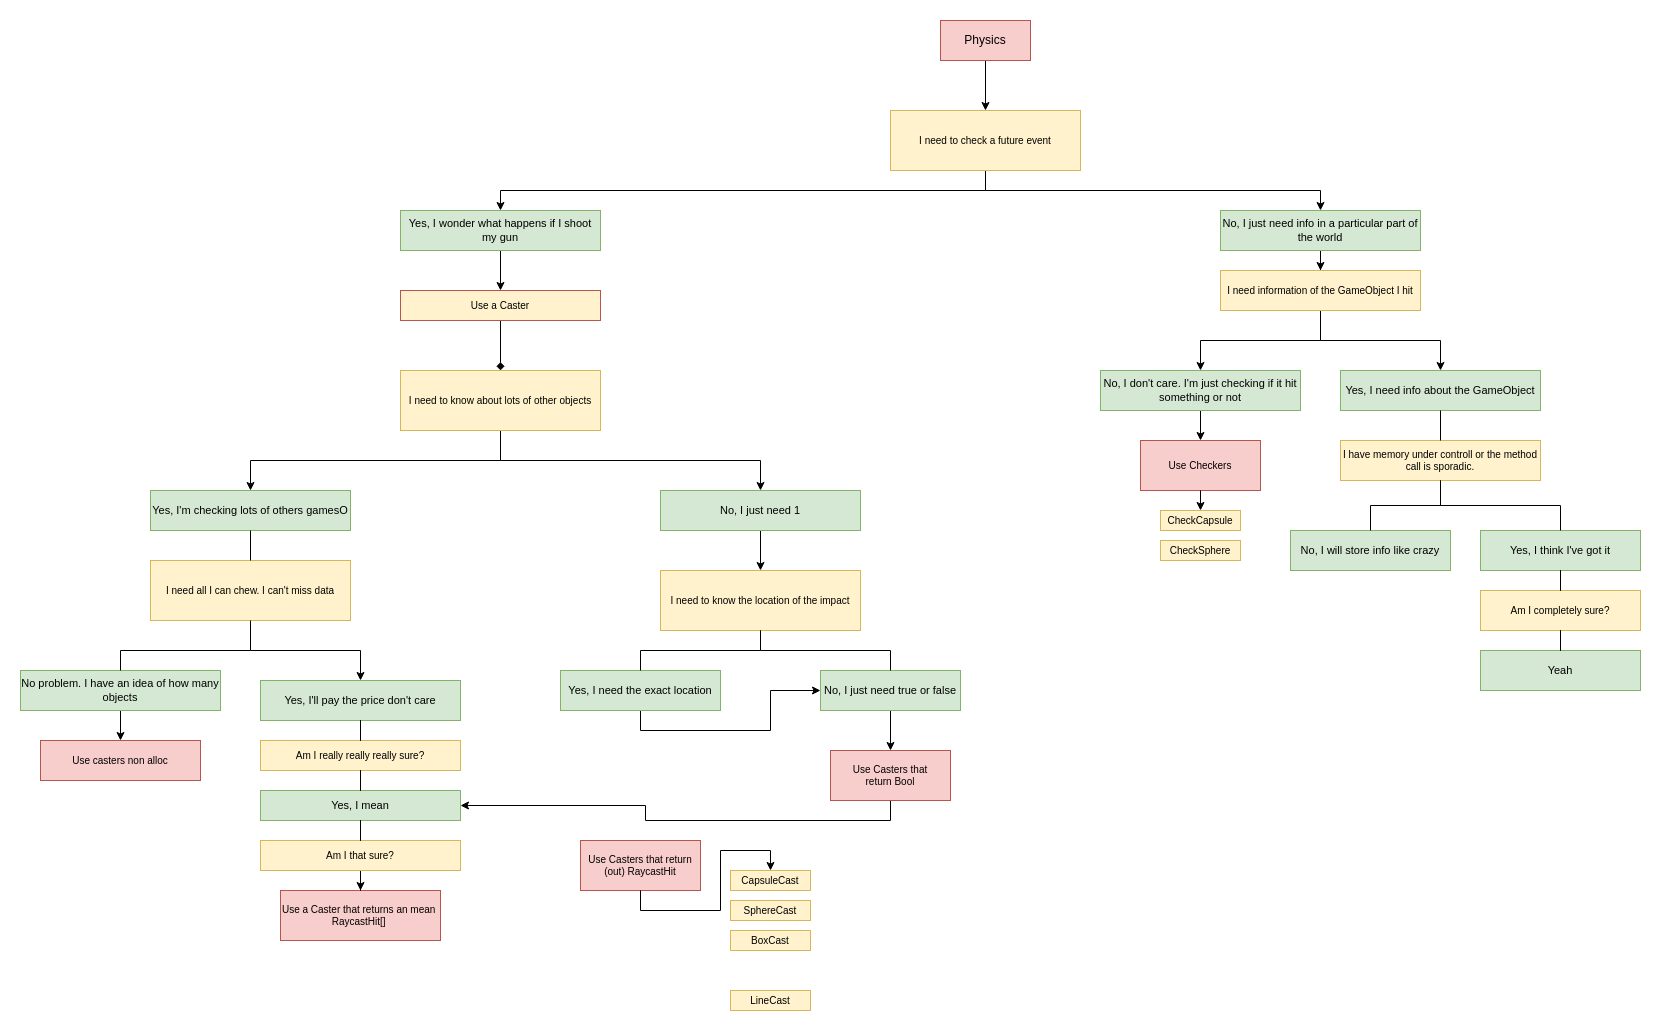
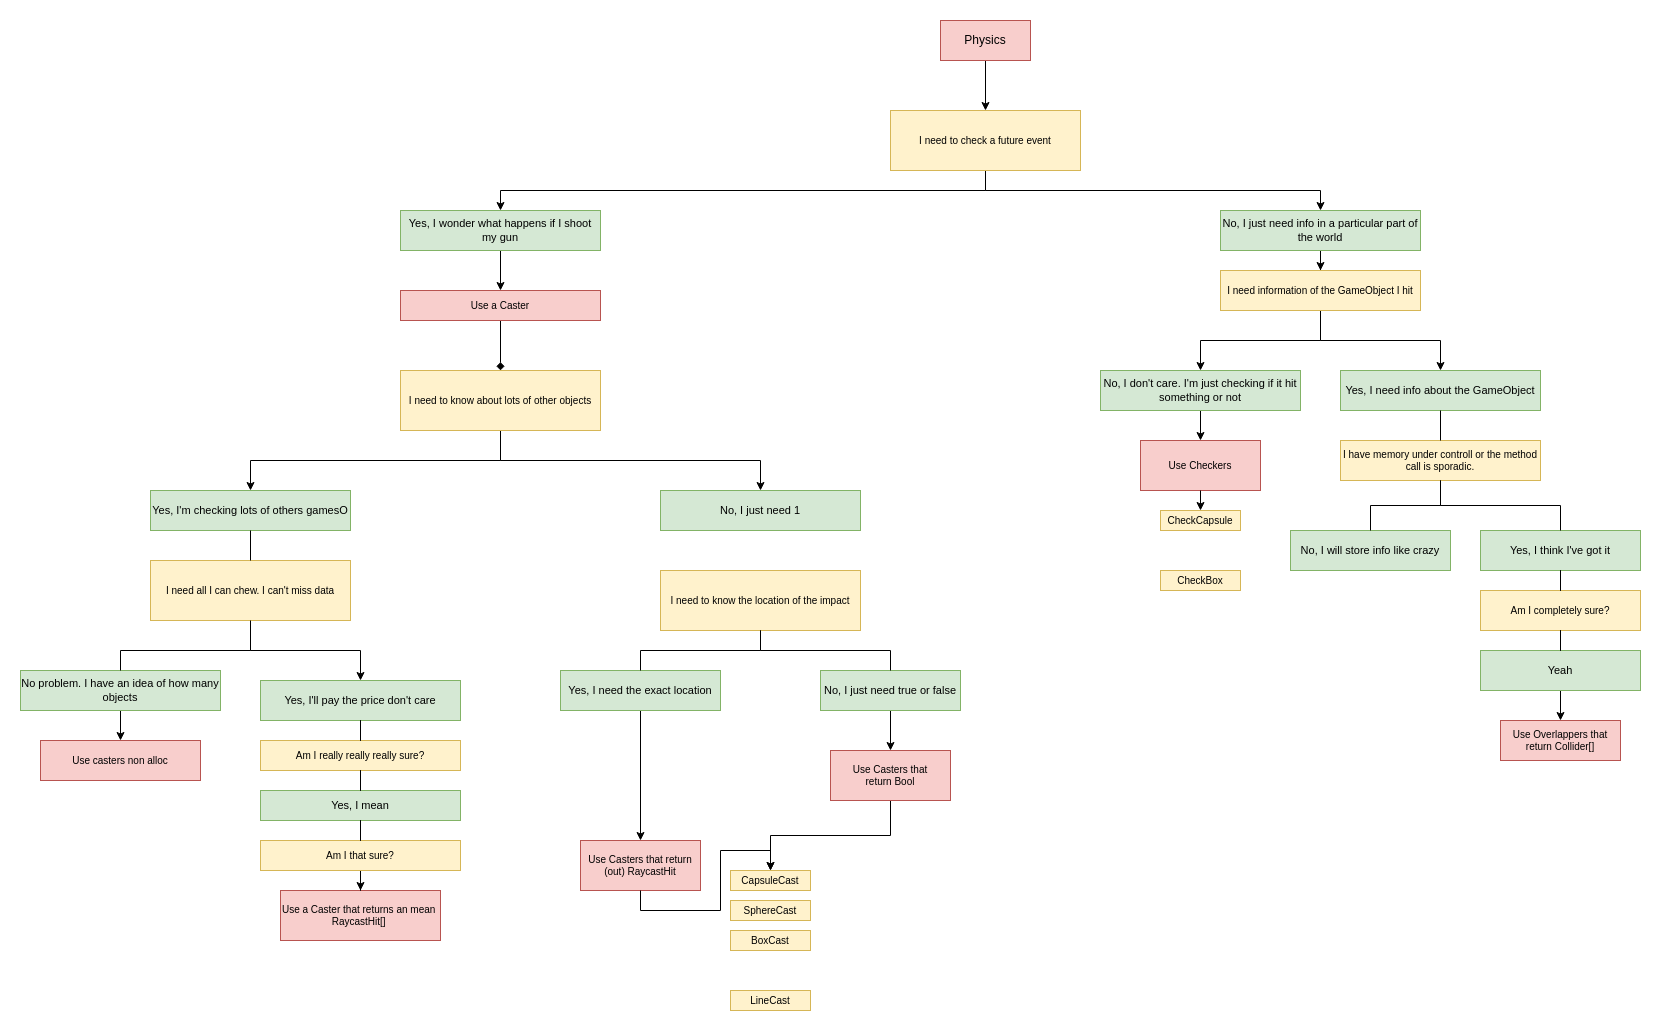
(501, 306) -> (501, 306)
(761, 547) -> none
(1201, 551) -> none
none -> (1201, 581)
none -> (1561, 710)
(746, 731) -> (641, 781)
none -> (1561, 741)
(674, 821) -> (834, 836)
